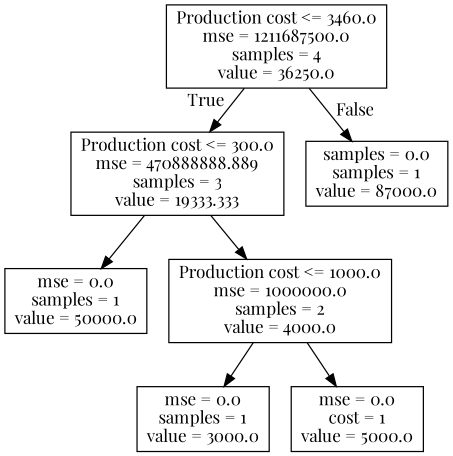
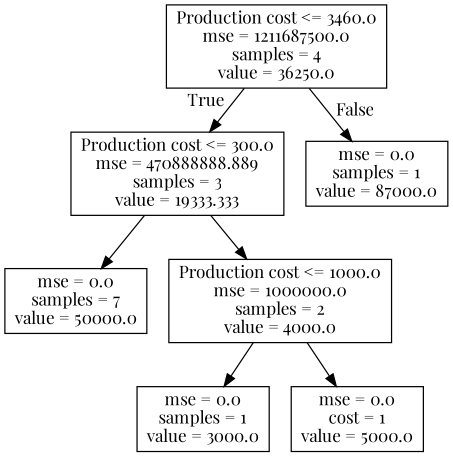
(377, 174) -> (377, 174)
(76, 301) -> (76, 301)
